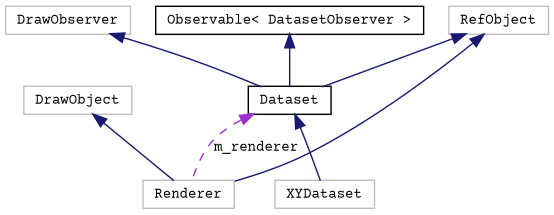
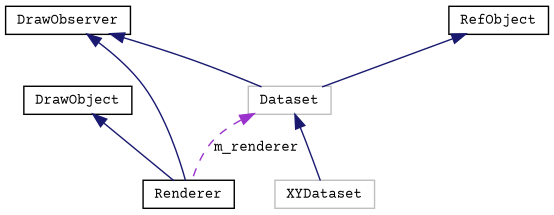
(68, 20) -> (68, 20)
(290, 20) -> none
(499, 20) -> (499, 20)
(78, 100) -> (78, 100)
(290, 100) -> (290, 100)
(360, 124) -> (155, 103)
(189, 194) -> (189, 194)
